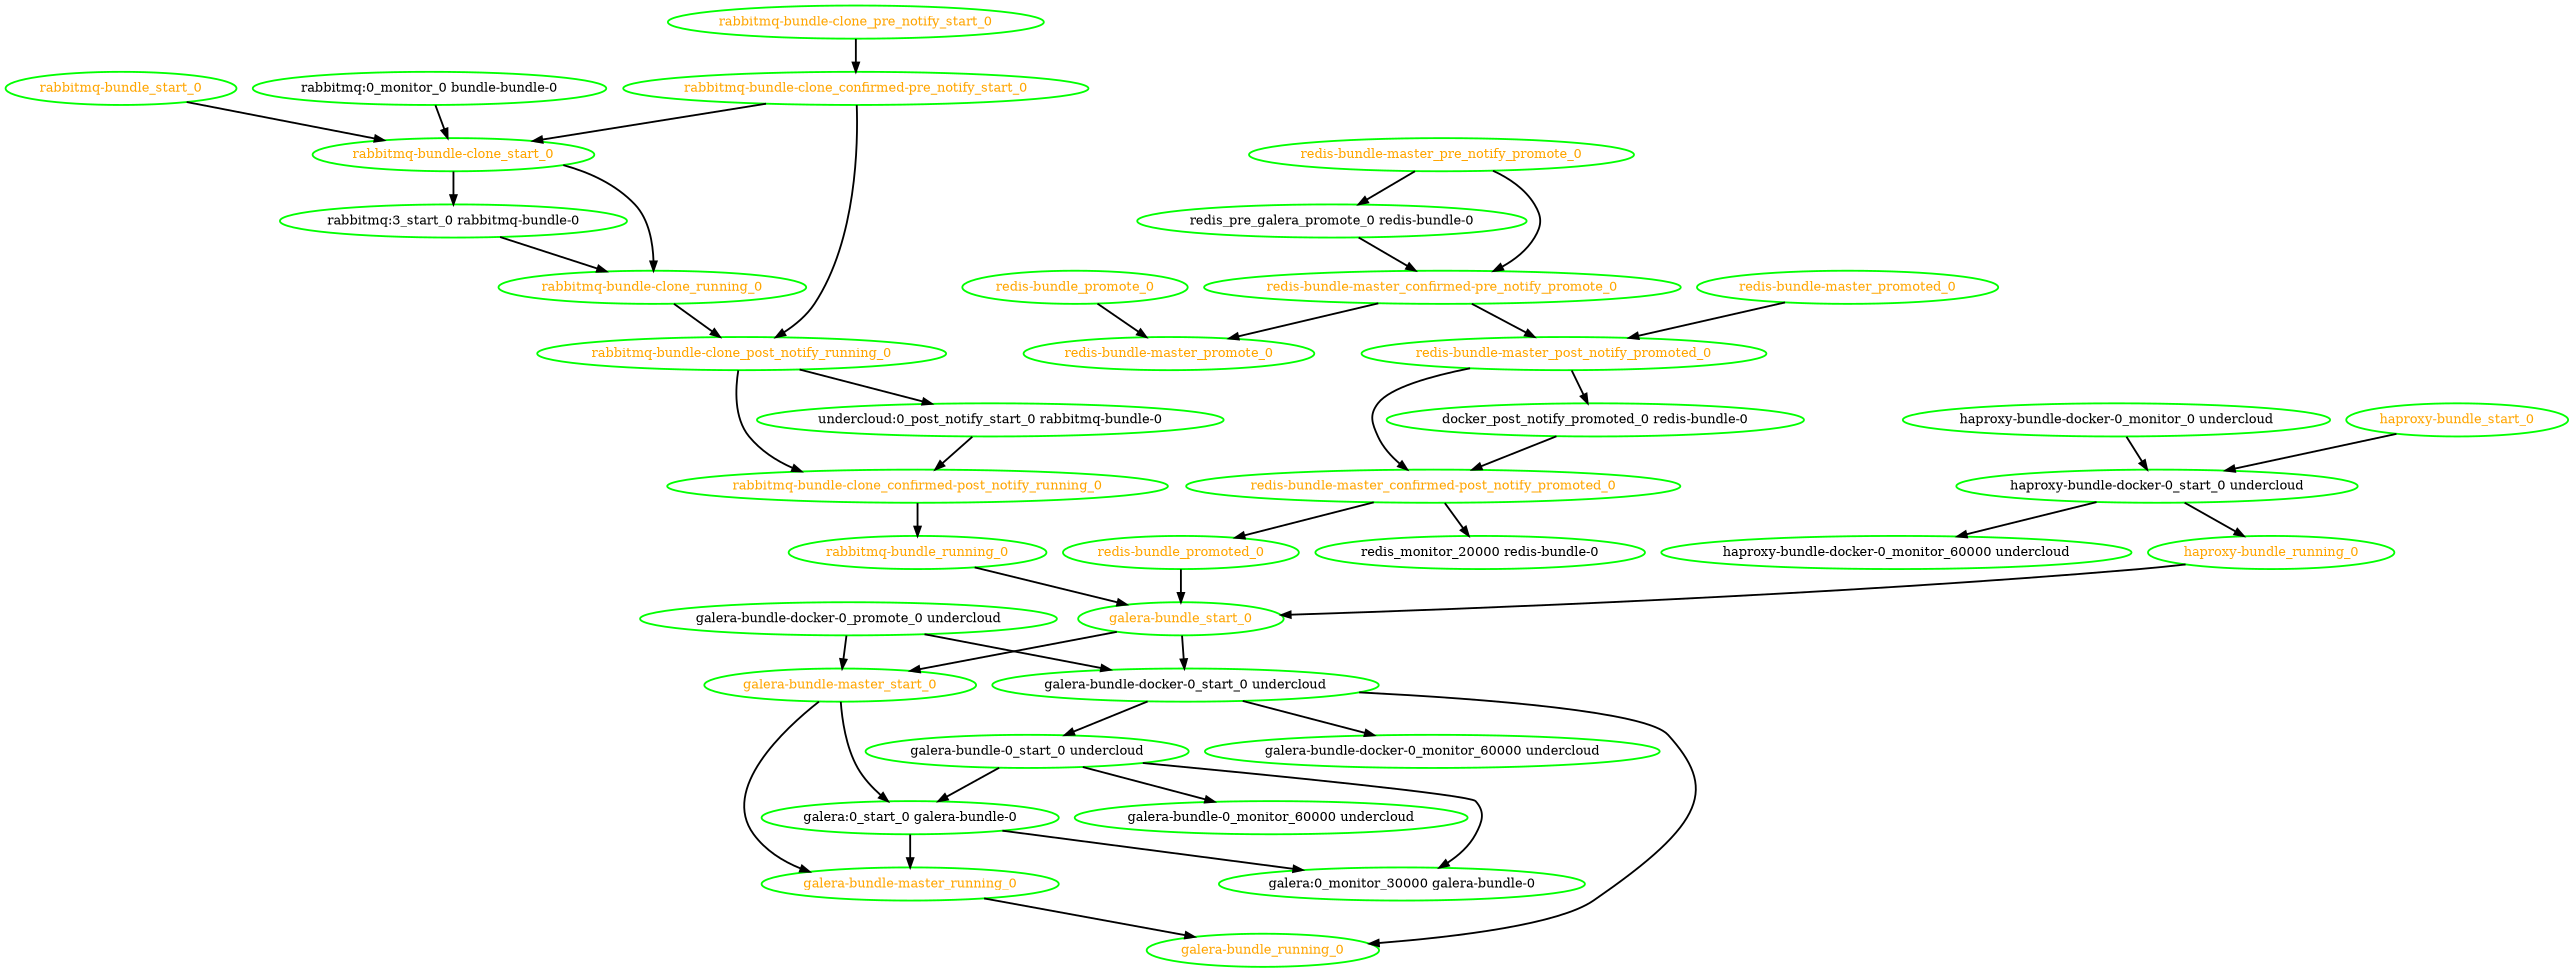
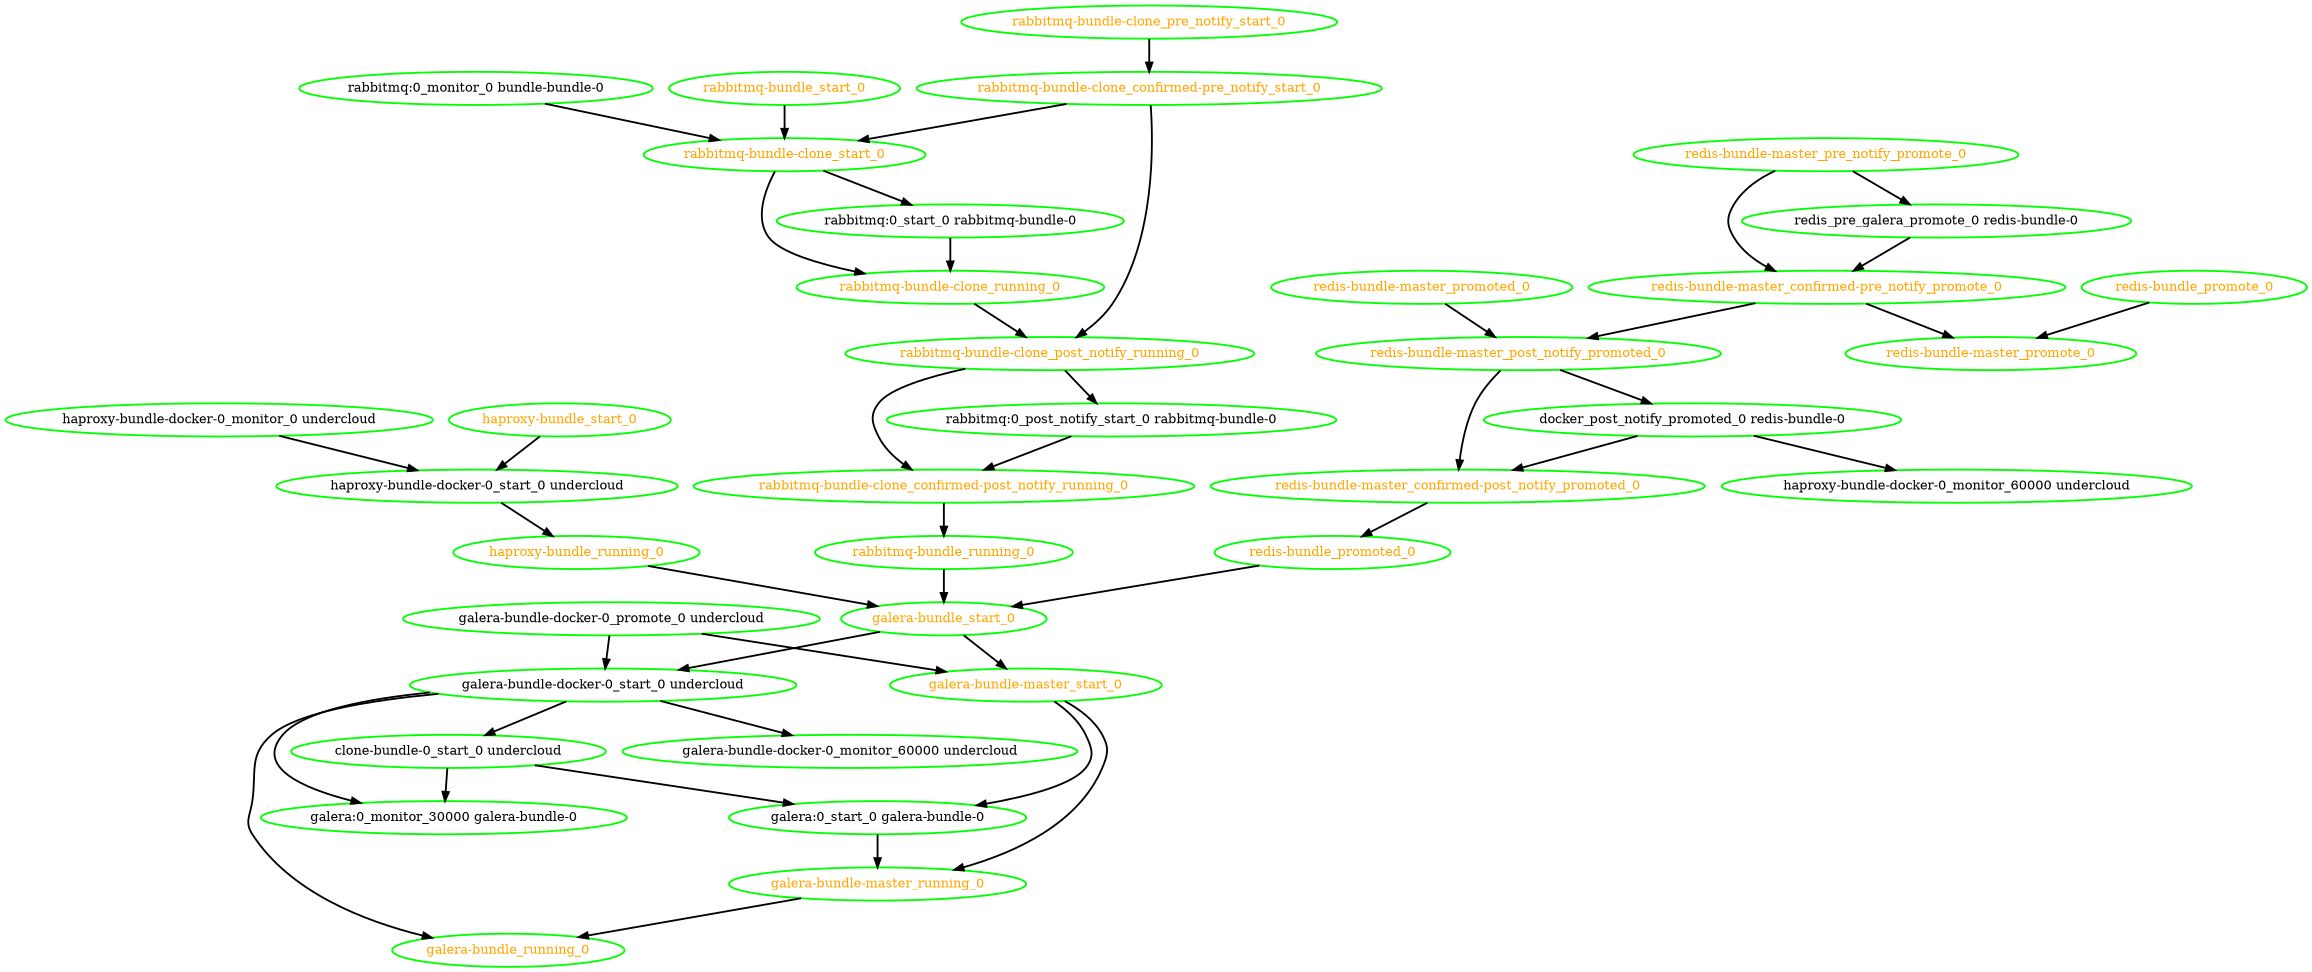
(453, 221) -> (950, 221)
(990, 420) -> (1111, 420)
(2031, 518) -> (1820, 452)
(1480, 552) -> none
(1027, 751) -> (448, 751)
(1271, 818) -> none
(1148, 850) -> (282, 735)
